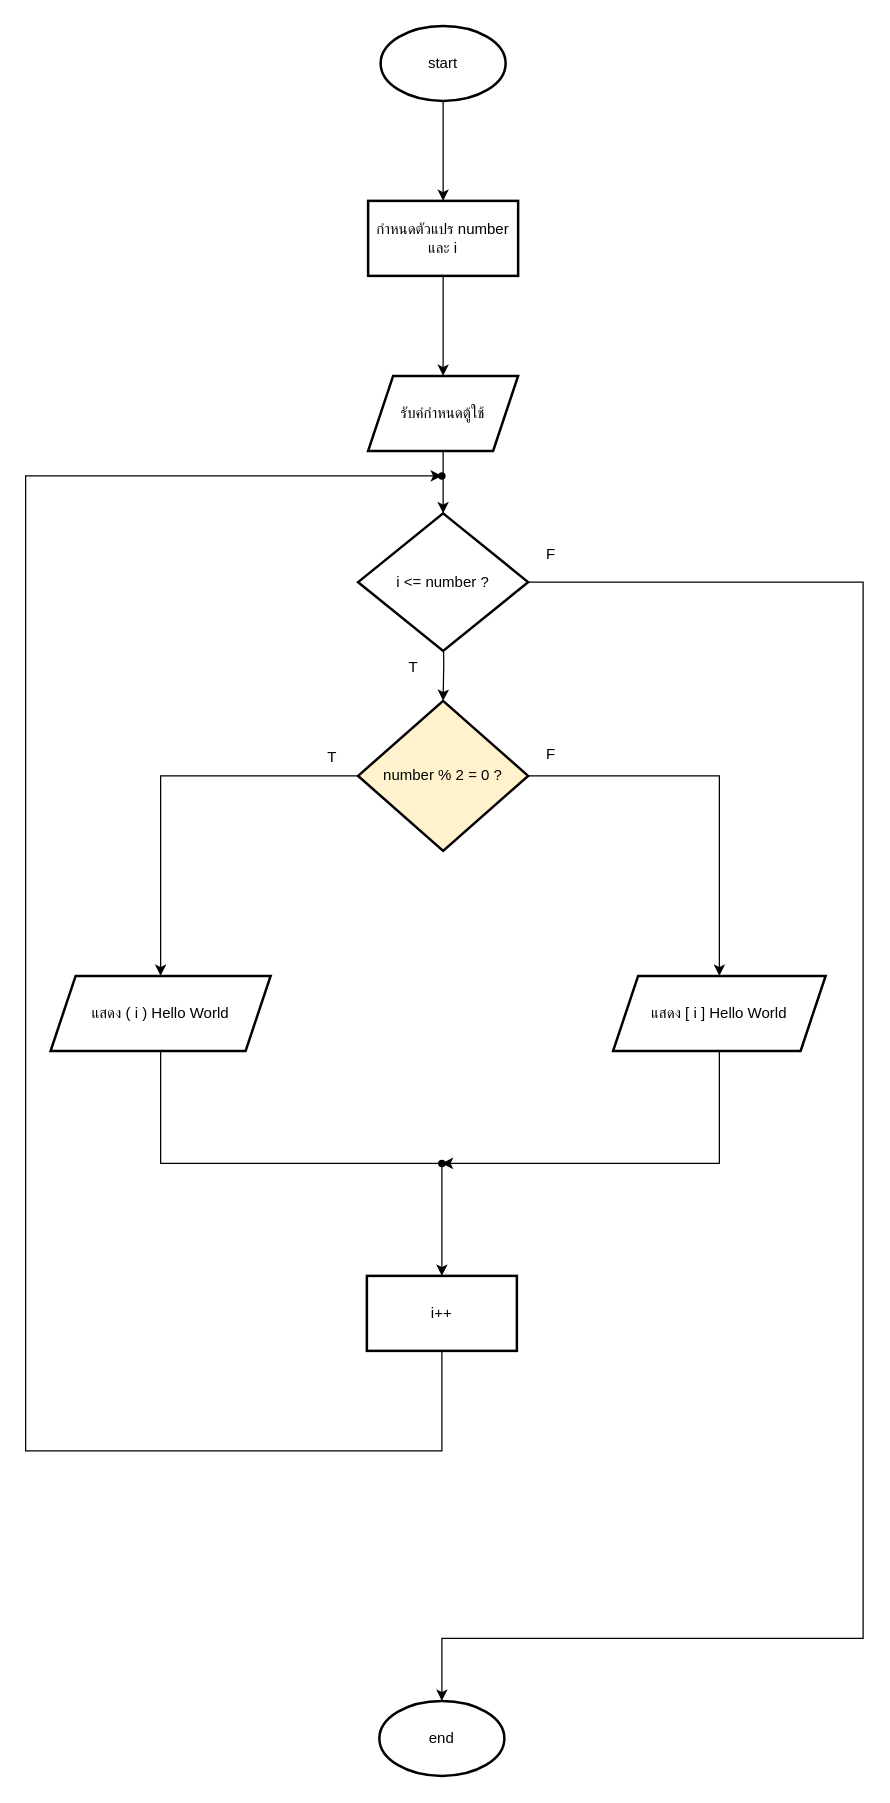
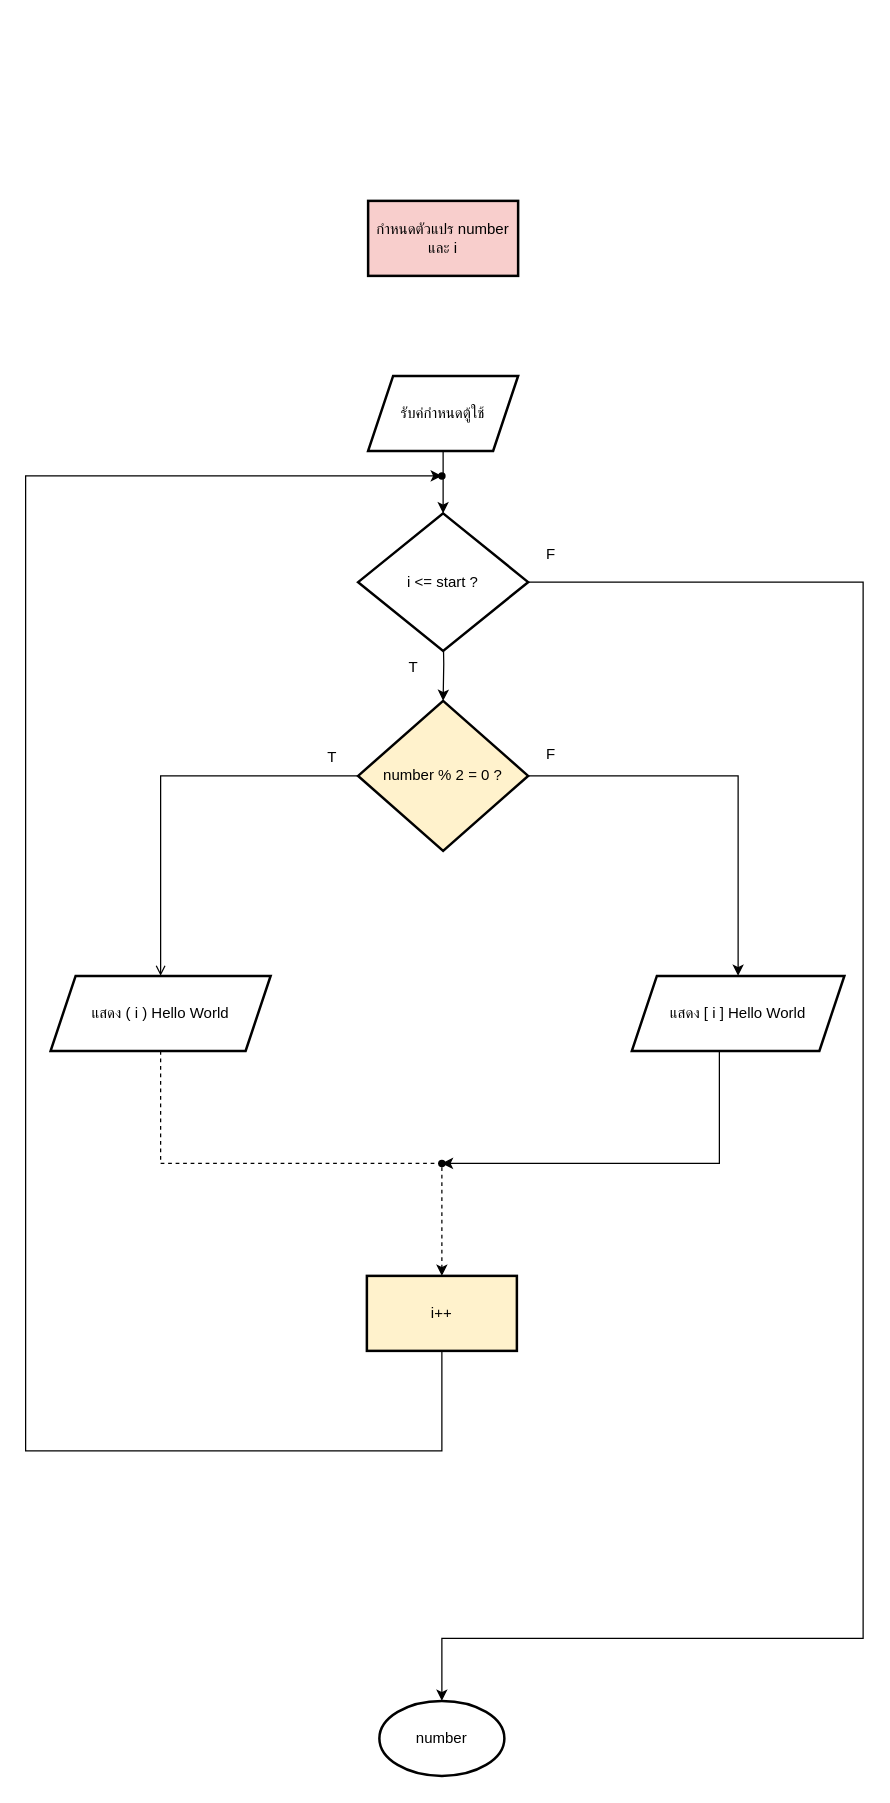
(443, 63) -> none
(443, 147) -> none
(443, 238) -> (443, 238)
(443, 322) -> none
(443, 582) -> (443, 582)
(161, 966) -> (161, 968)
(719, 1013) -> (738, 1013)
(245, 1163) -> (245, 1163)
(442, 1313) -> (442, 1313)
(442, 1738) -> (442, 1738)
